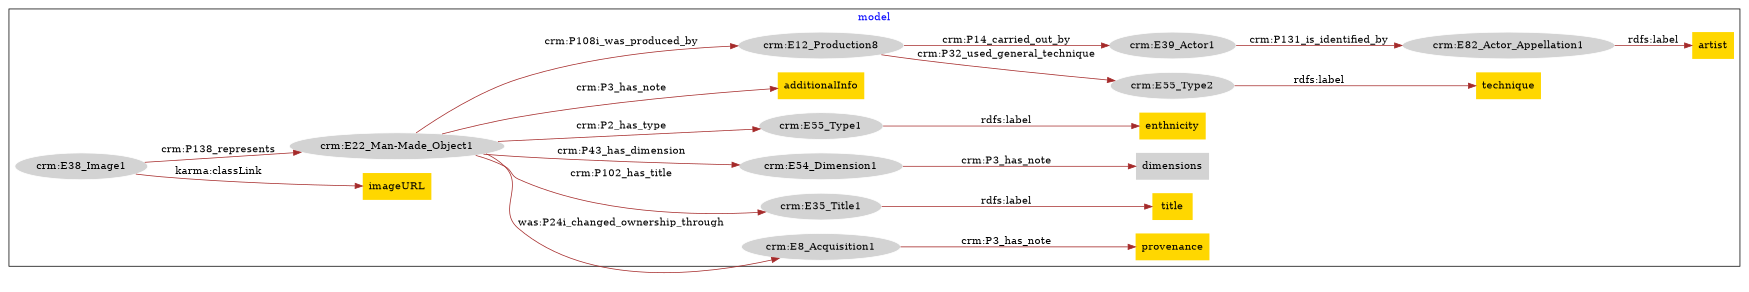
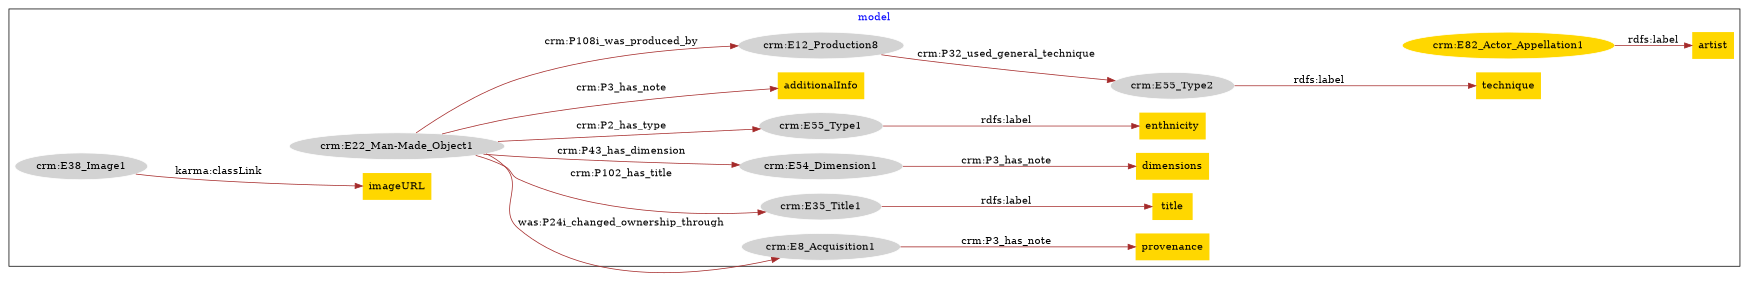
(1173, 45) -> none
(1509, 45) -> (1509, 45)
(219, 158) -> none
(1173, 166) -> (1173, 166)
